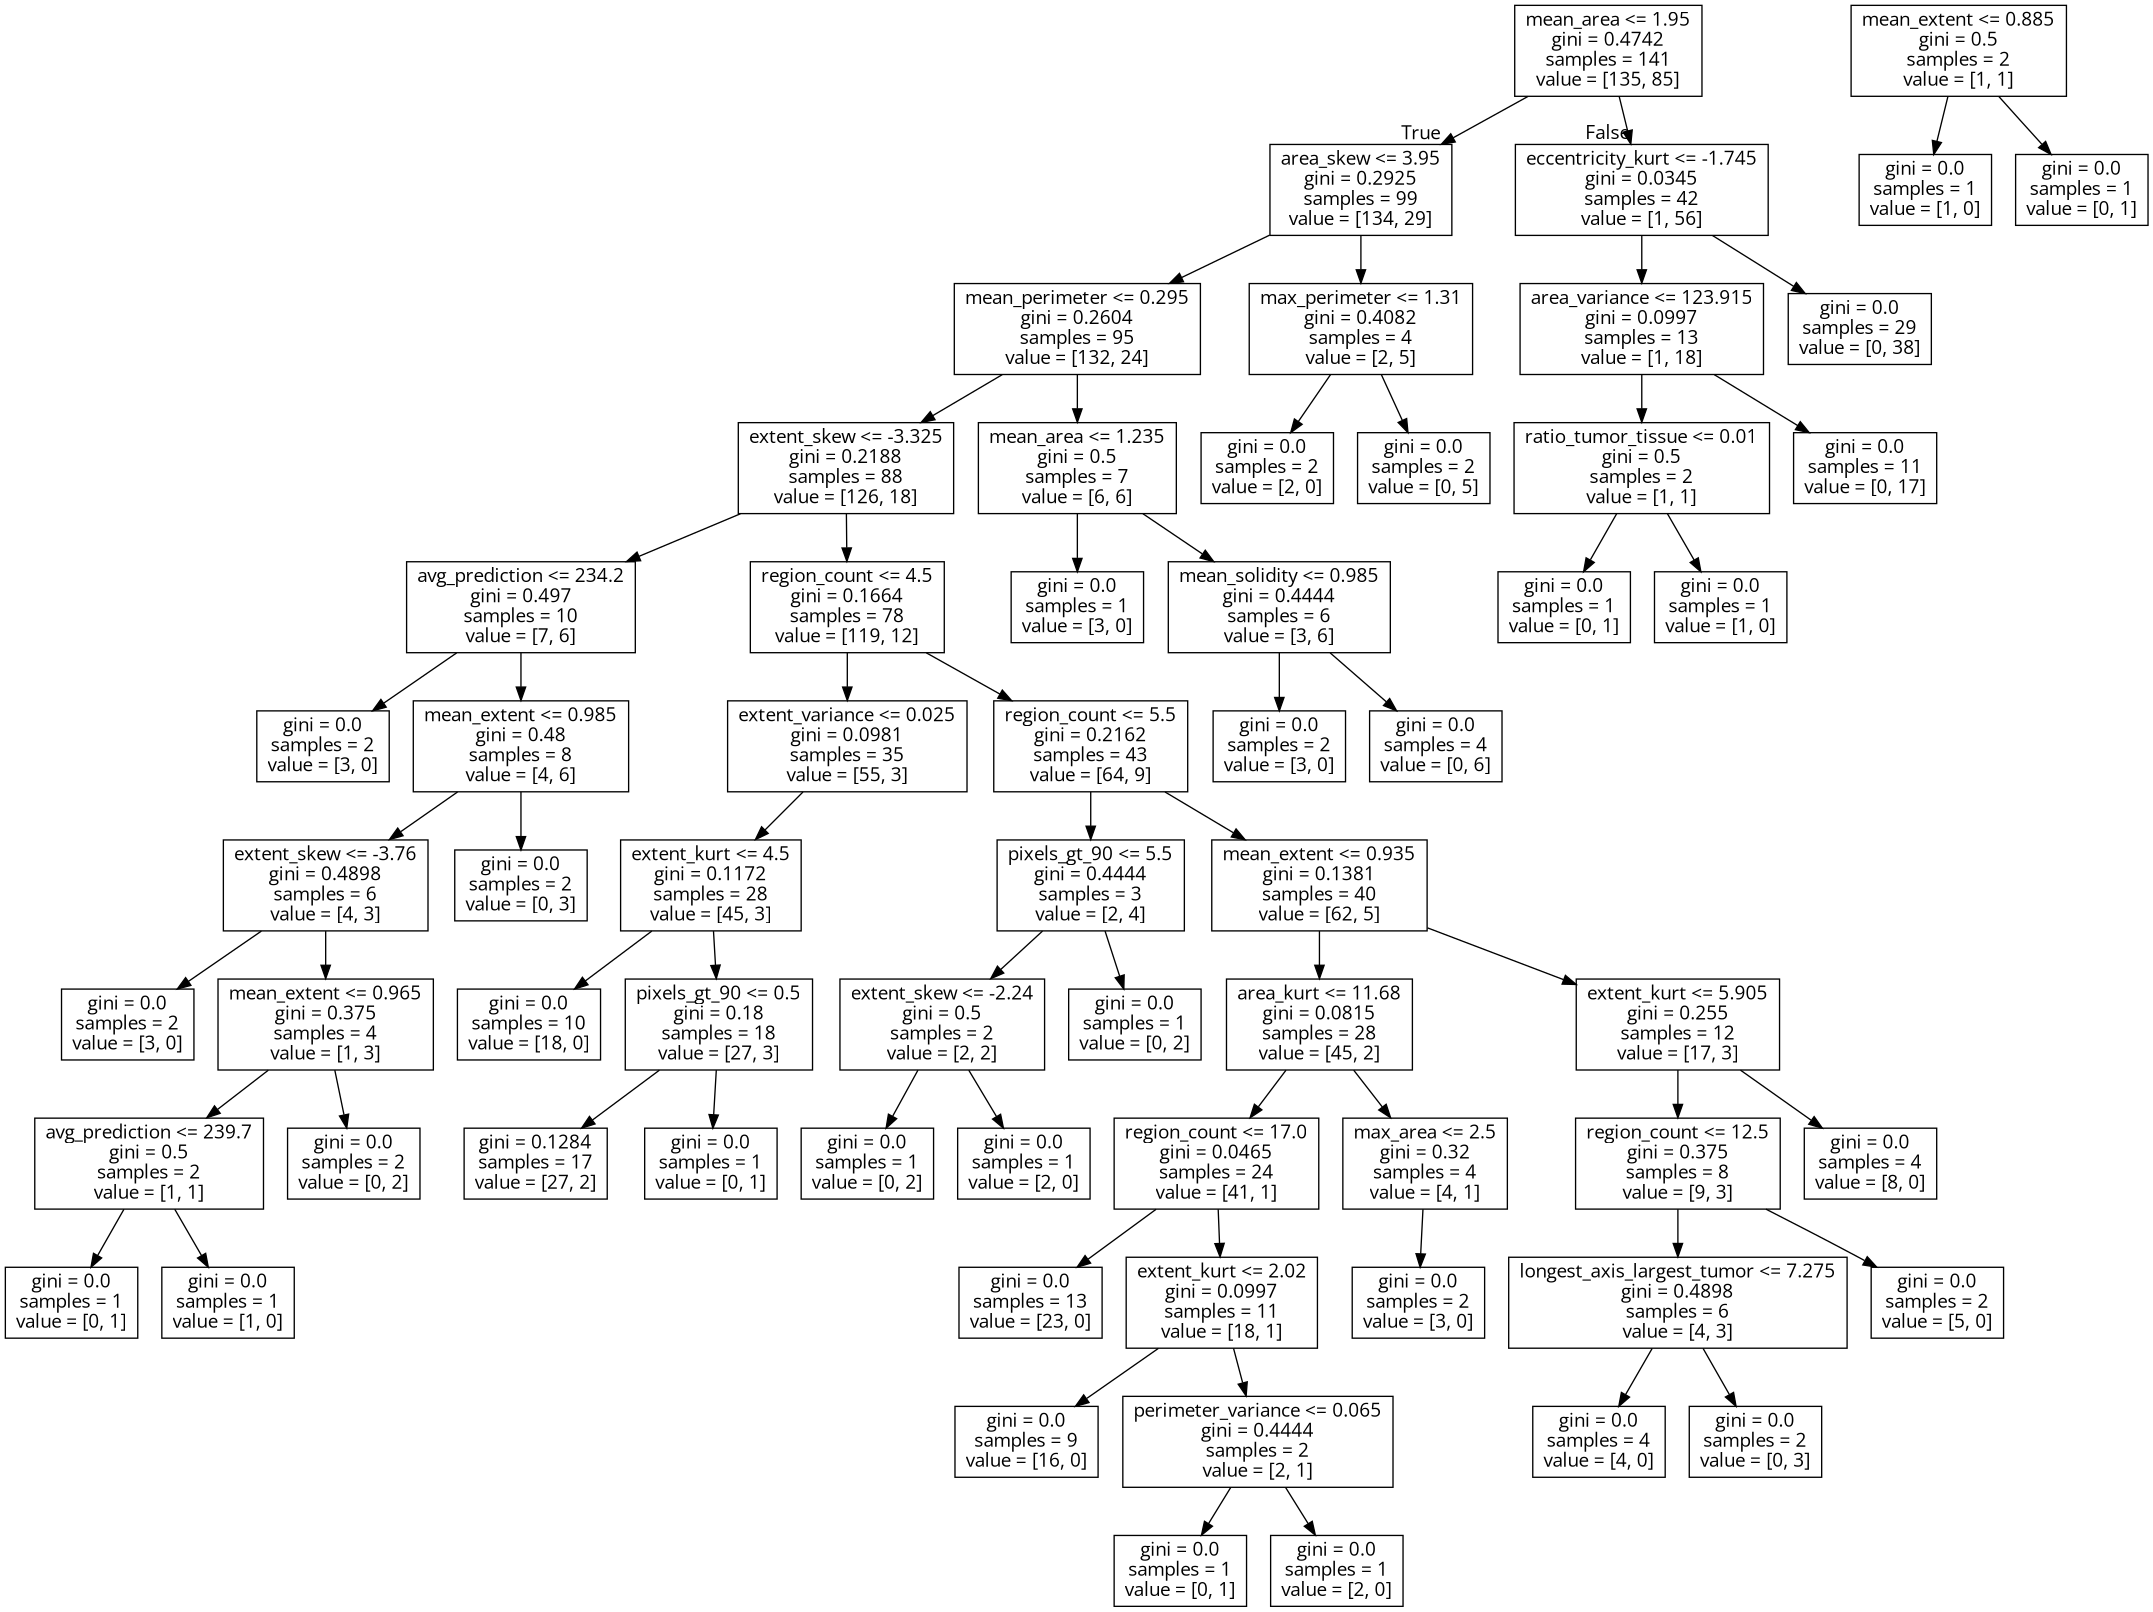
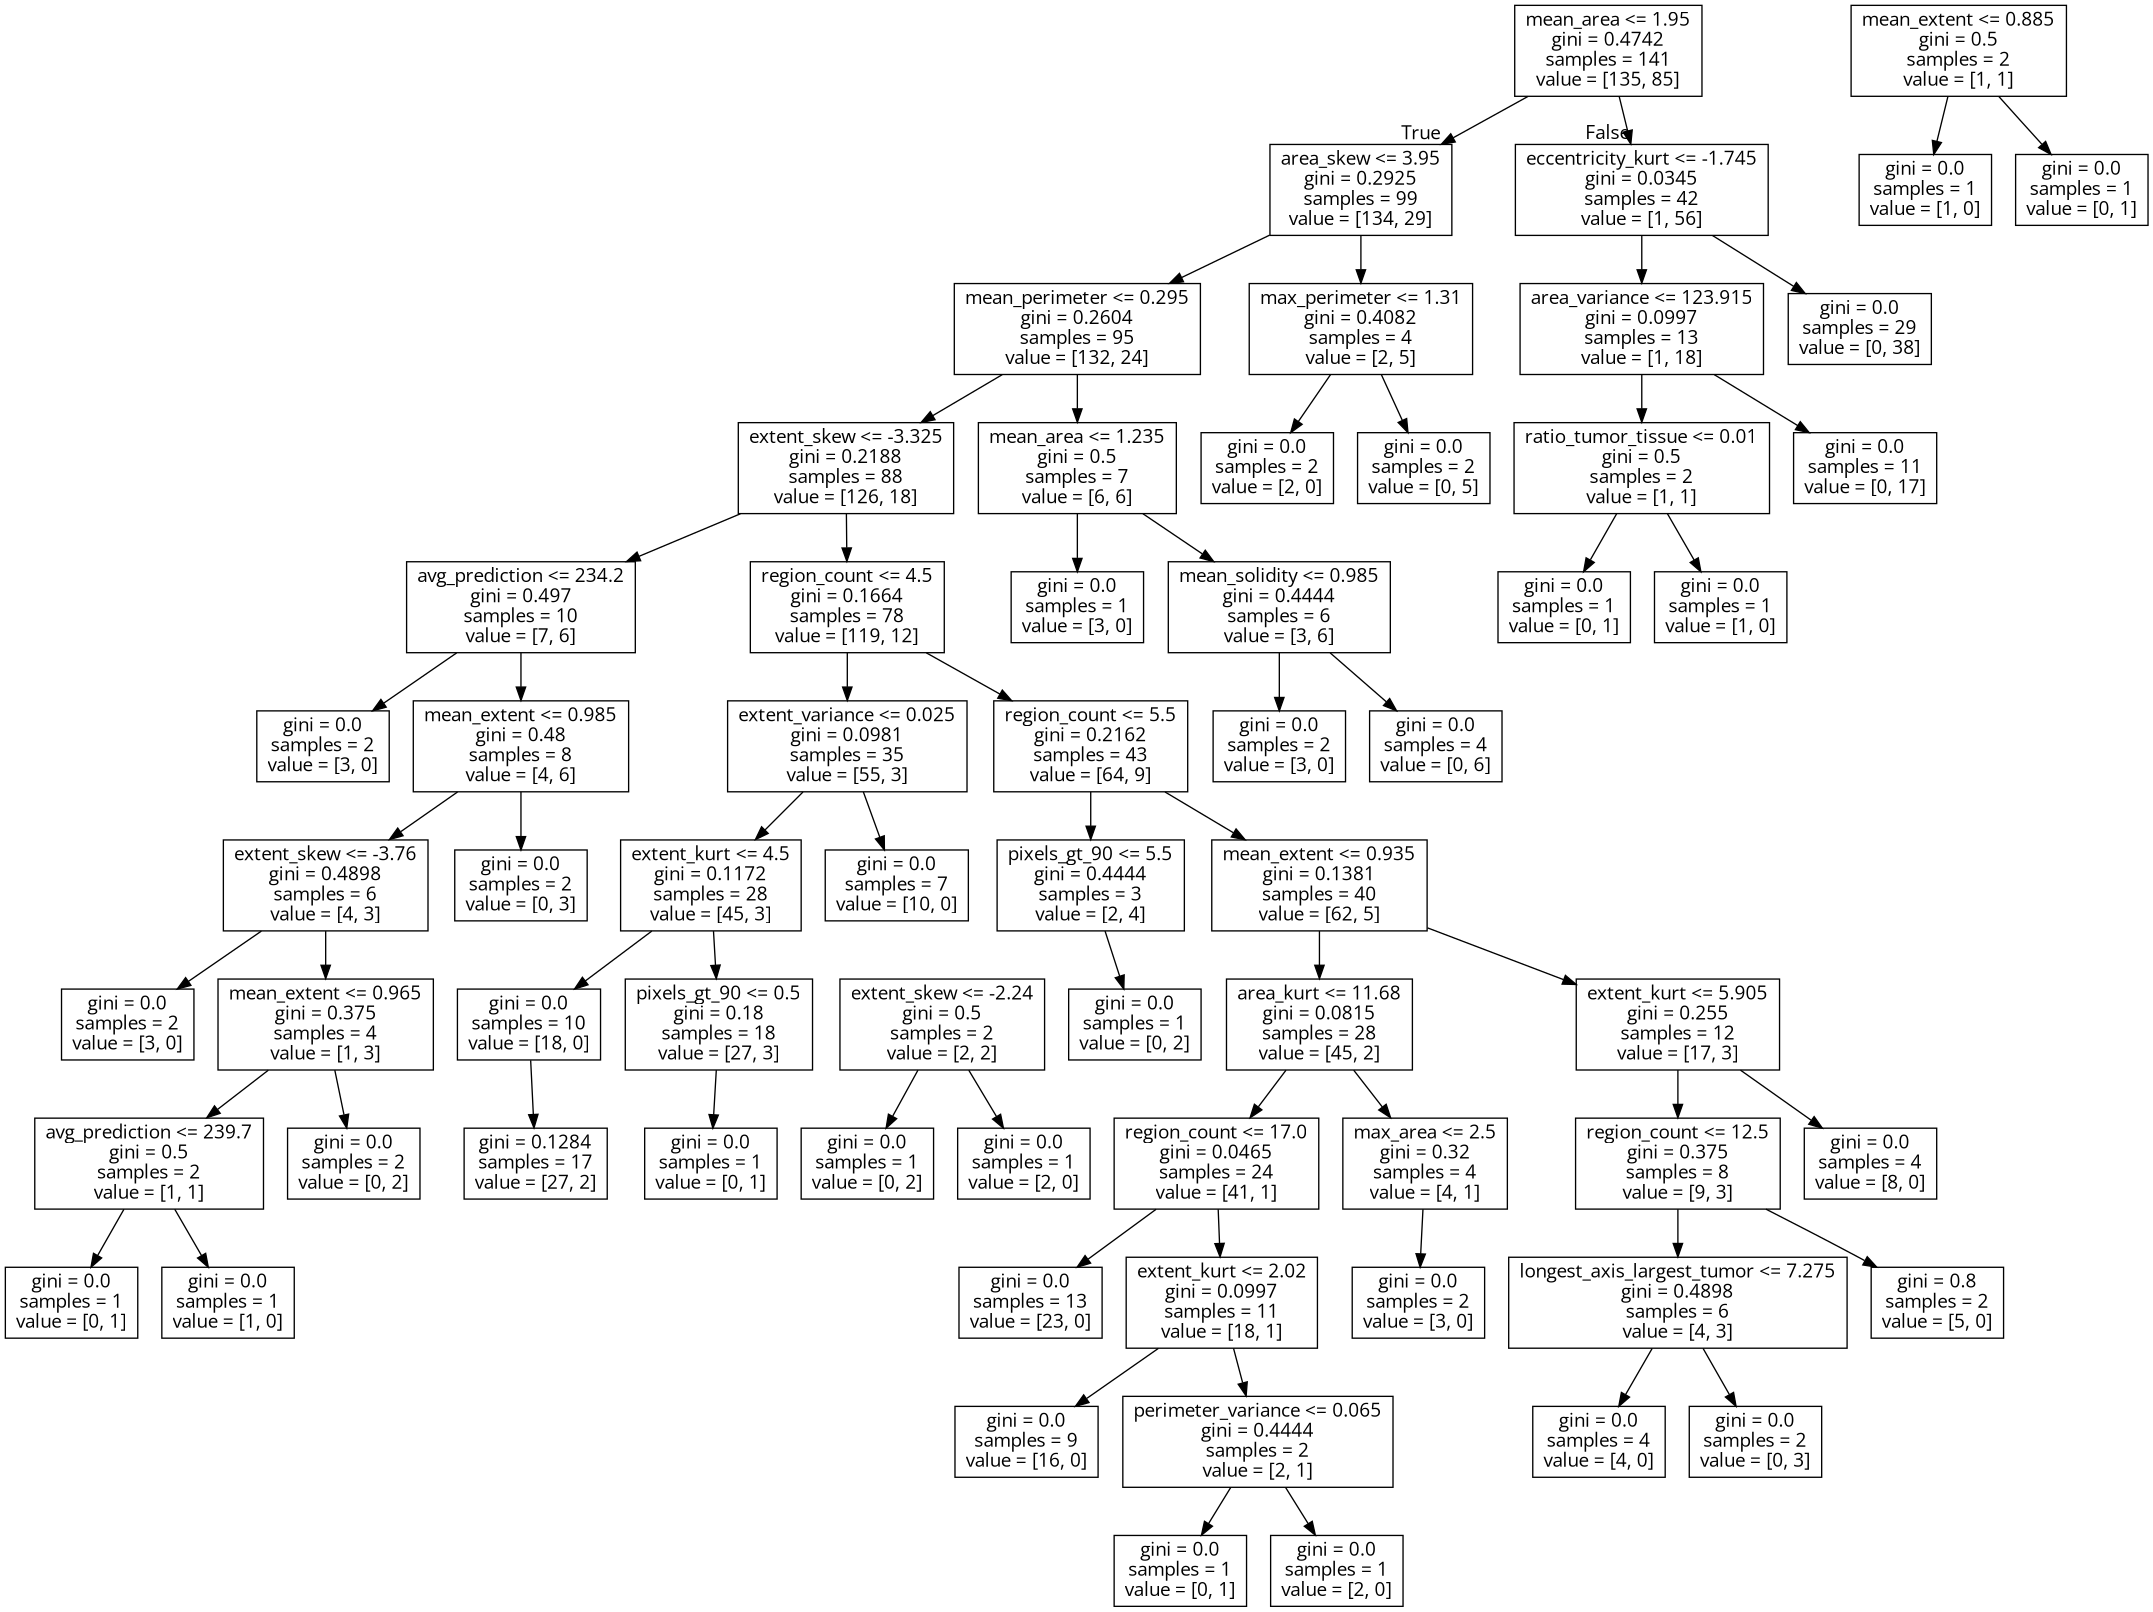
none -> (897, 885)
(1022, 950) -> none
(626, 1095) -> (532, 1087)
(1937, 1303) -> (1937, 1303)
